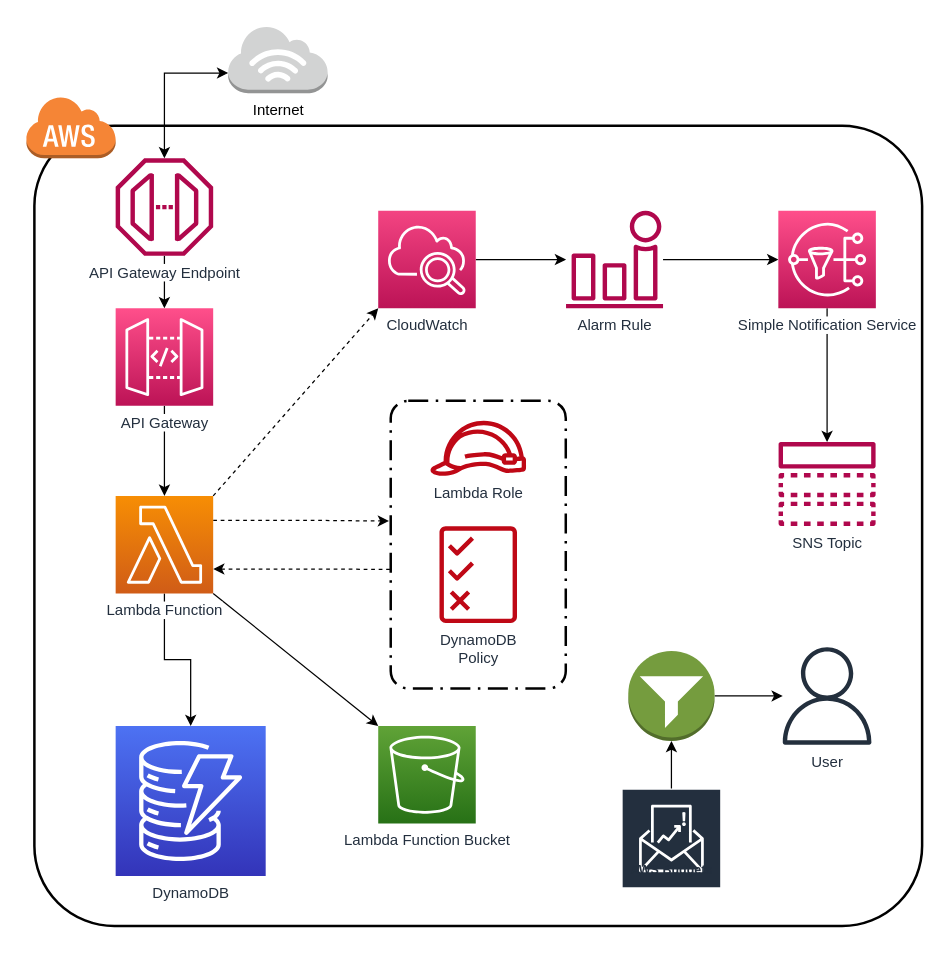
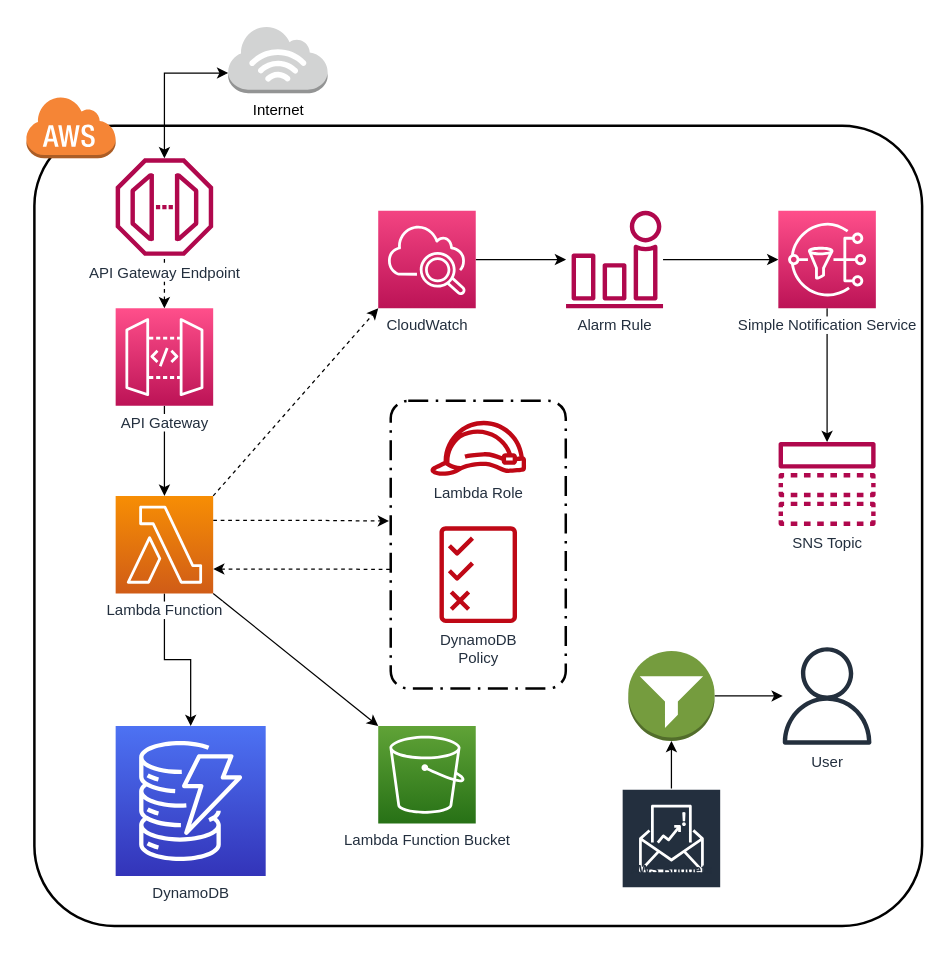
(164, 290) -> (164, 290)
